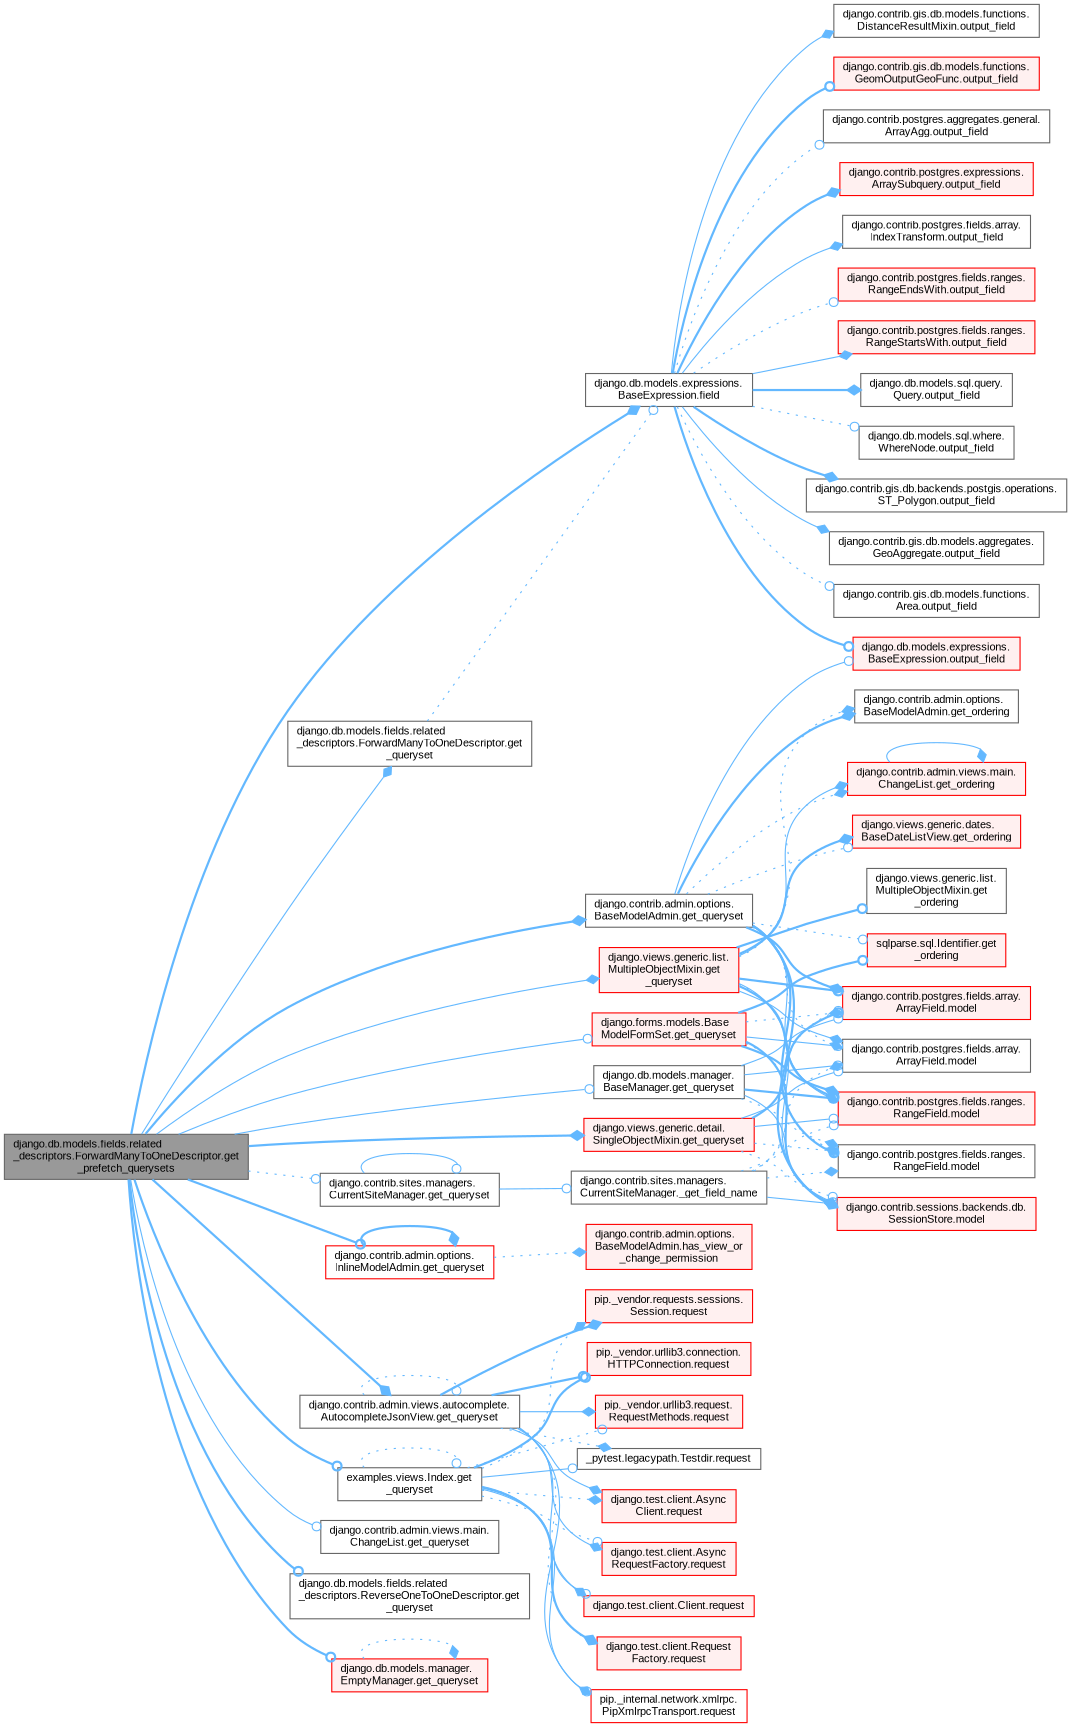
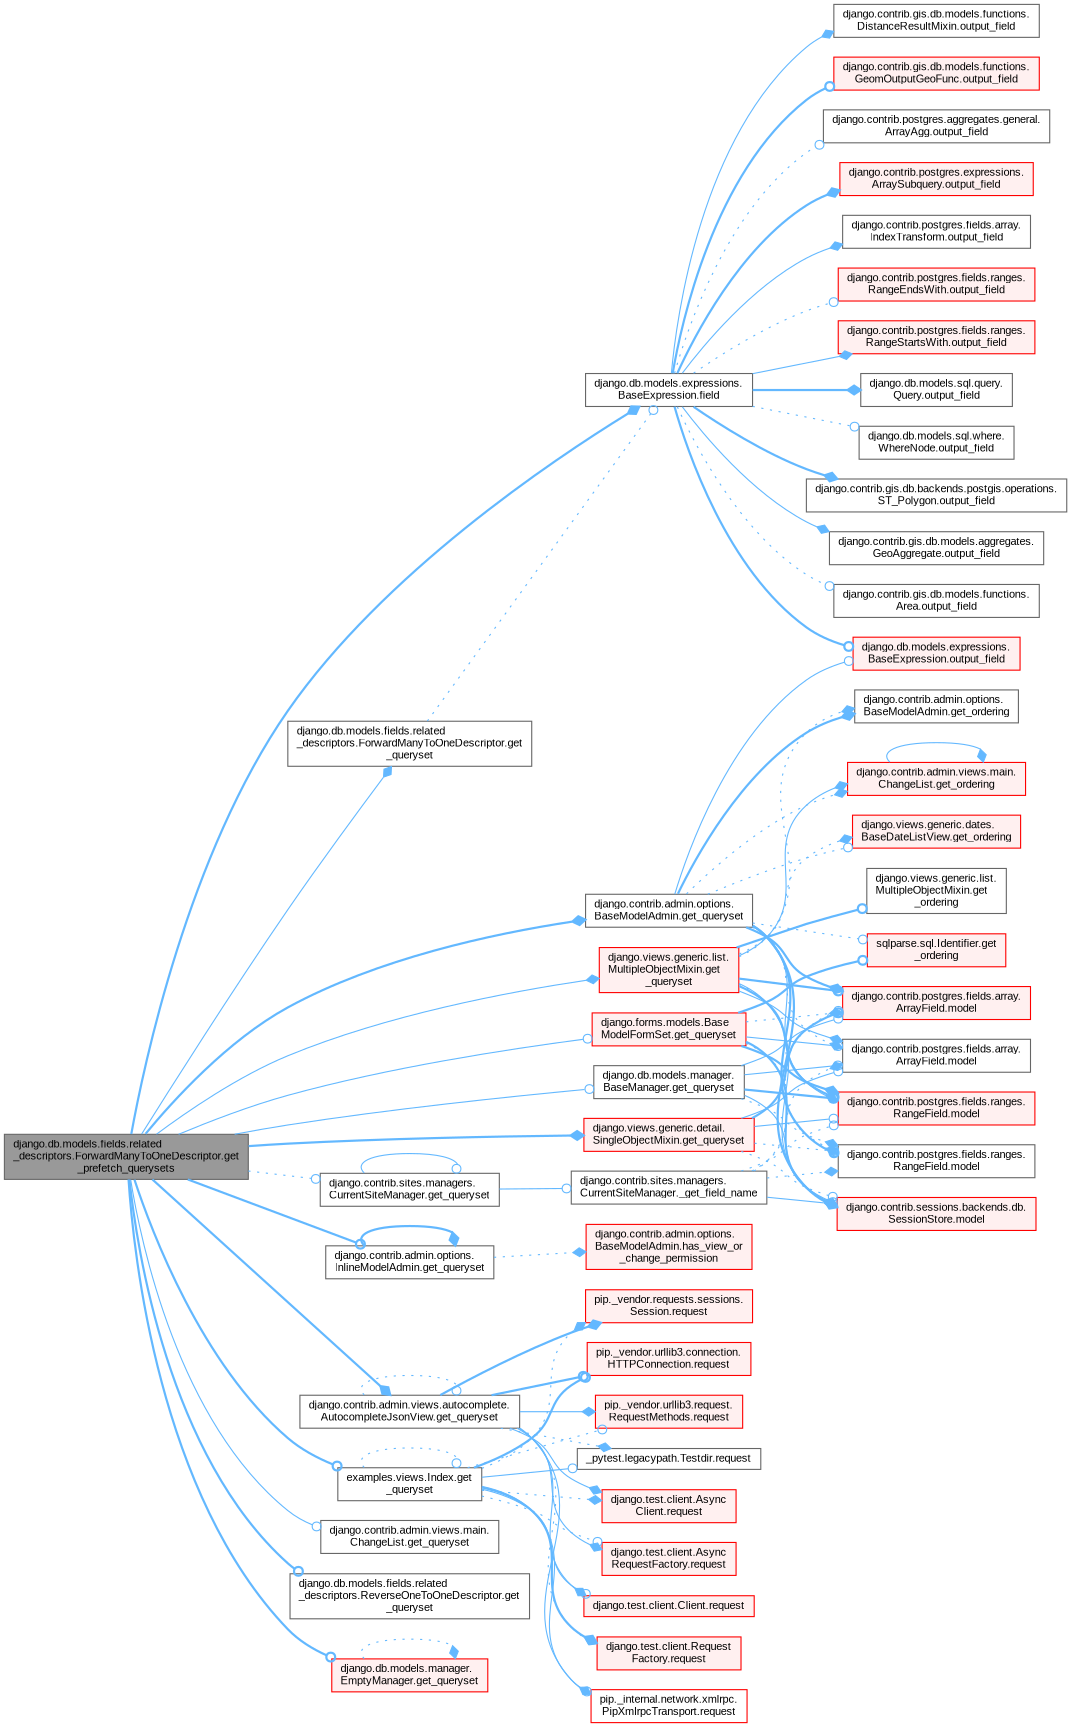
(796, 869) -> (796, 869)
(410, 1262) -> (410, 1262)
